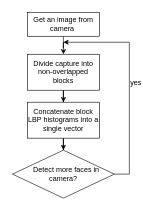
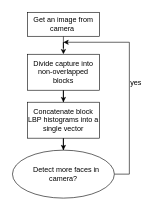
(63, 174) -> (63, 174)
